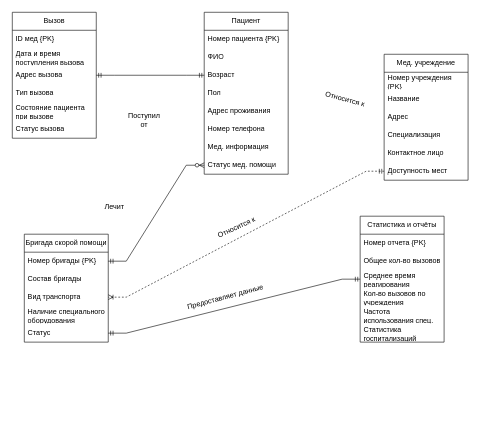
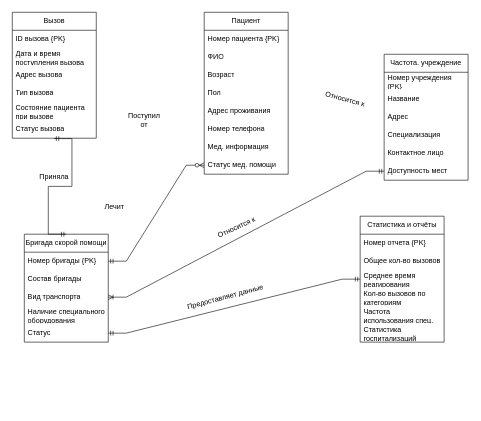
(36, 39) -> (42, 39)
(426, 63) -> (426, 63)
(150, 75) -> none
none -> (54, 177)
none -> (59, 186)
(245, 235) -> (245, 235)
(403, 297) -> (403, 297)
